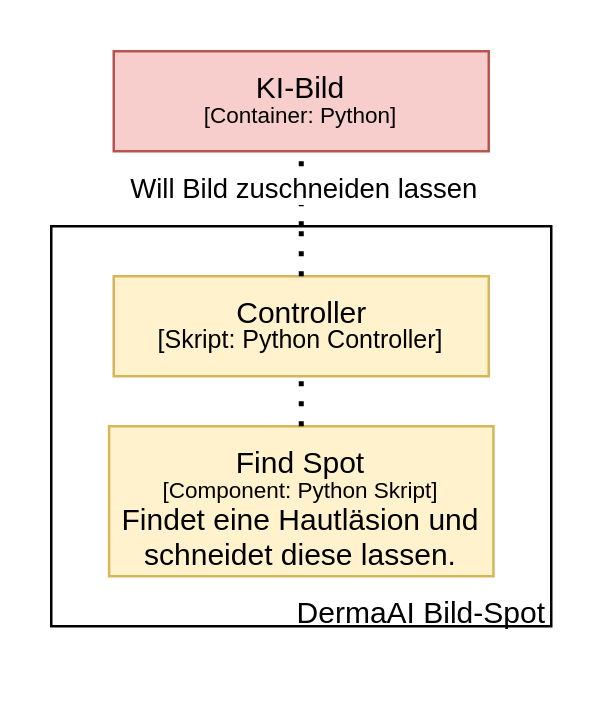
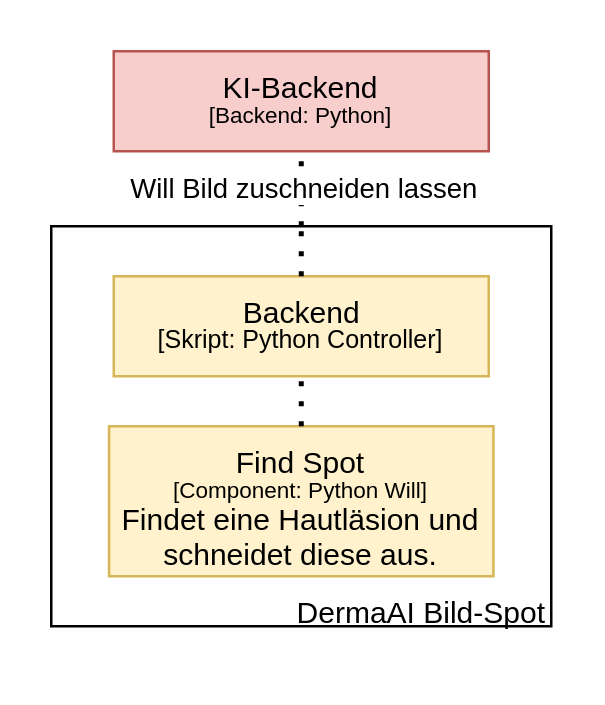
(301, 89) -> (301, 89)
(301, 114) -> (301, 114)
(303, 314) -> (303, 314)
(301, 489) -> (301, 489)
(301, 501) -> (301, 501)
